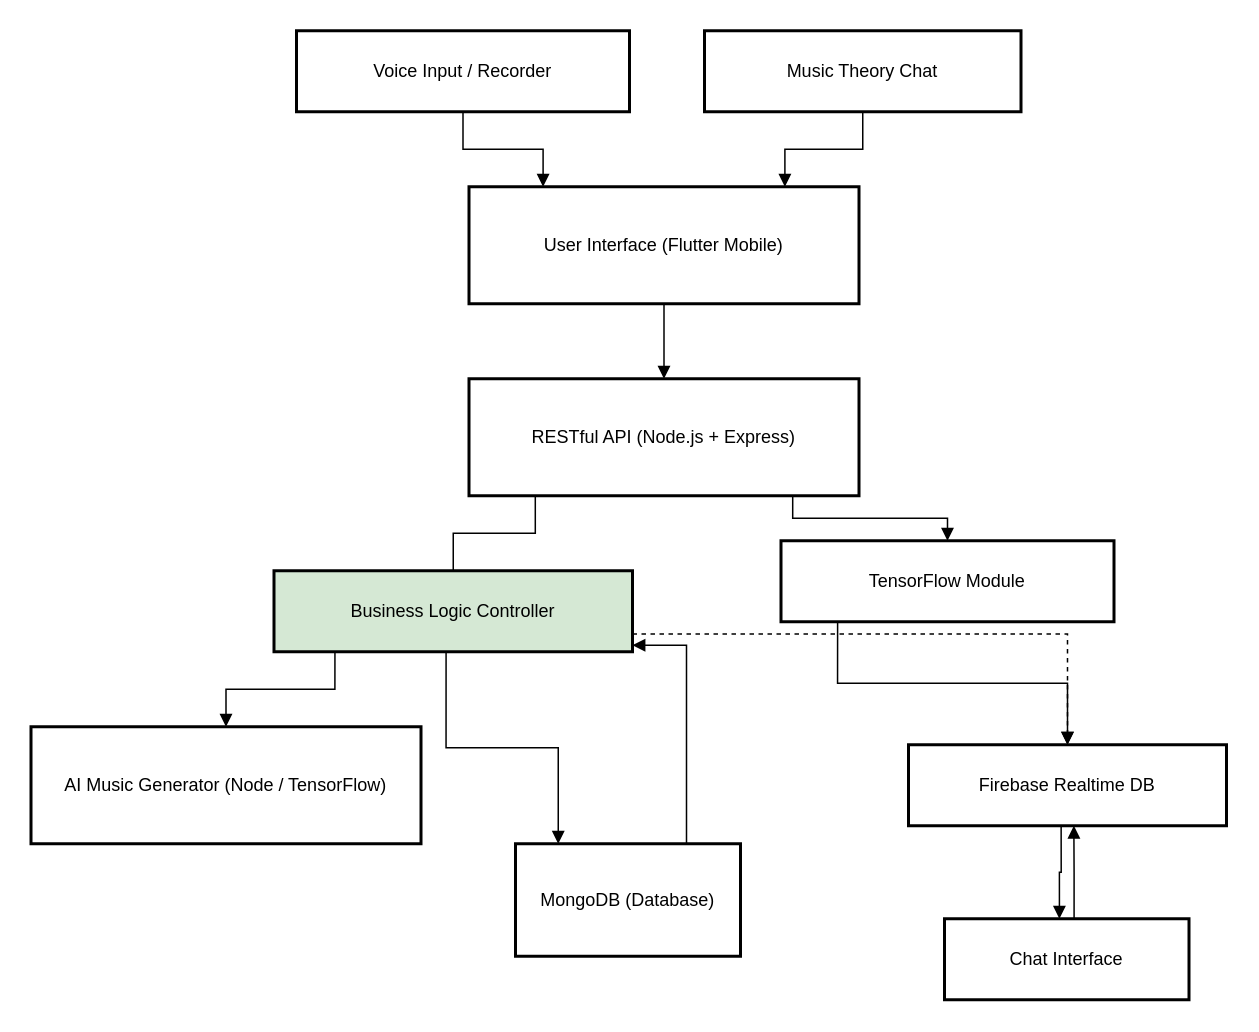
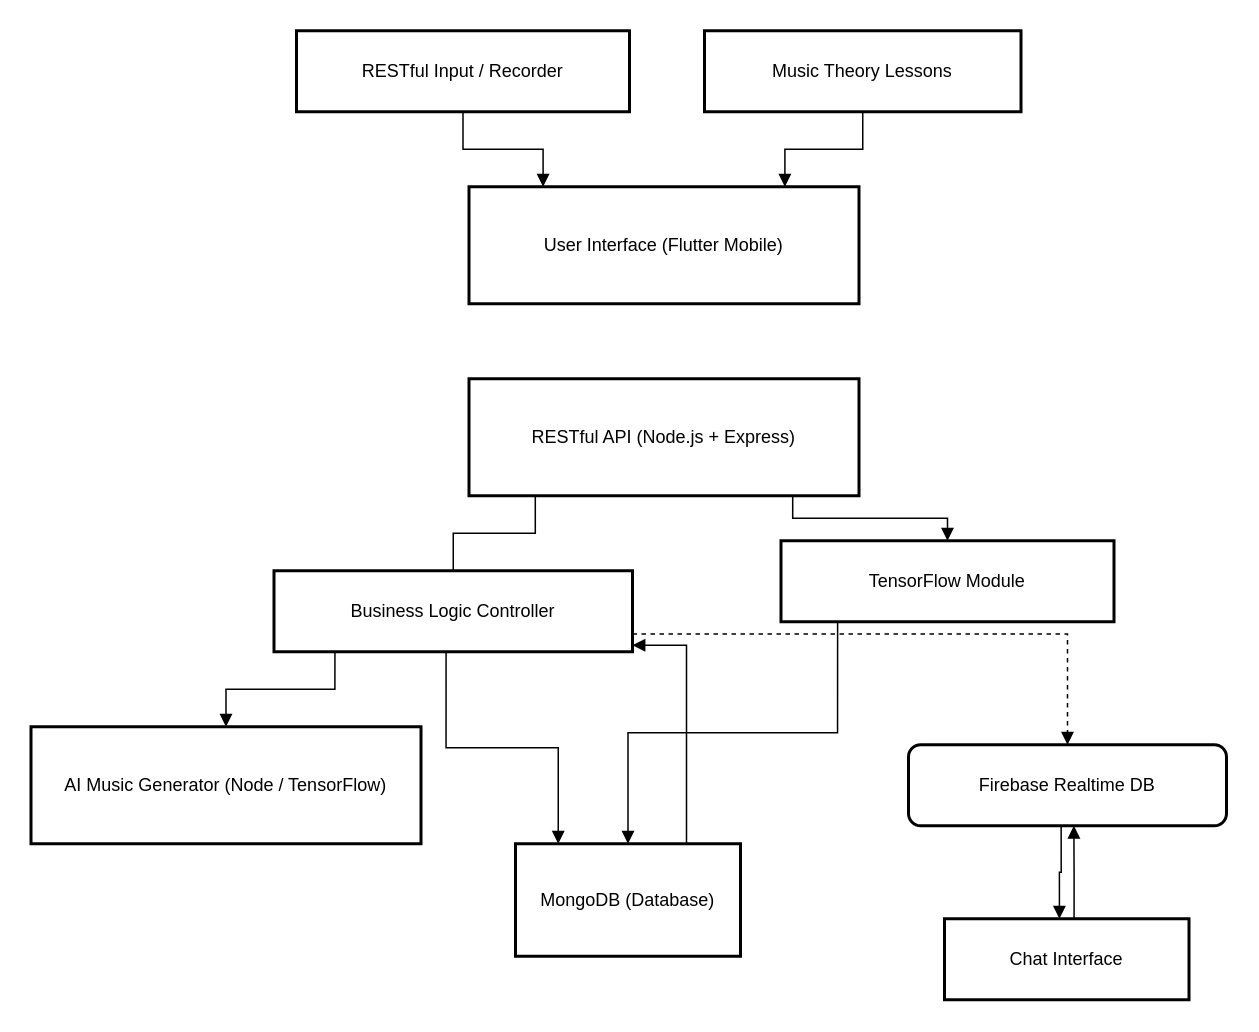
(463, 71) -> (463, 71)
(863, 71) -> (863, 71)
(664, 336) -> none
(453, 611) -> (453, 611)
(950, 683) -> (710, 733)
(1067, 785) -> (1067, 785)
